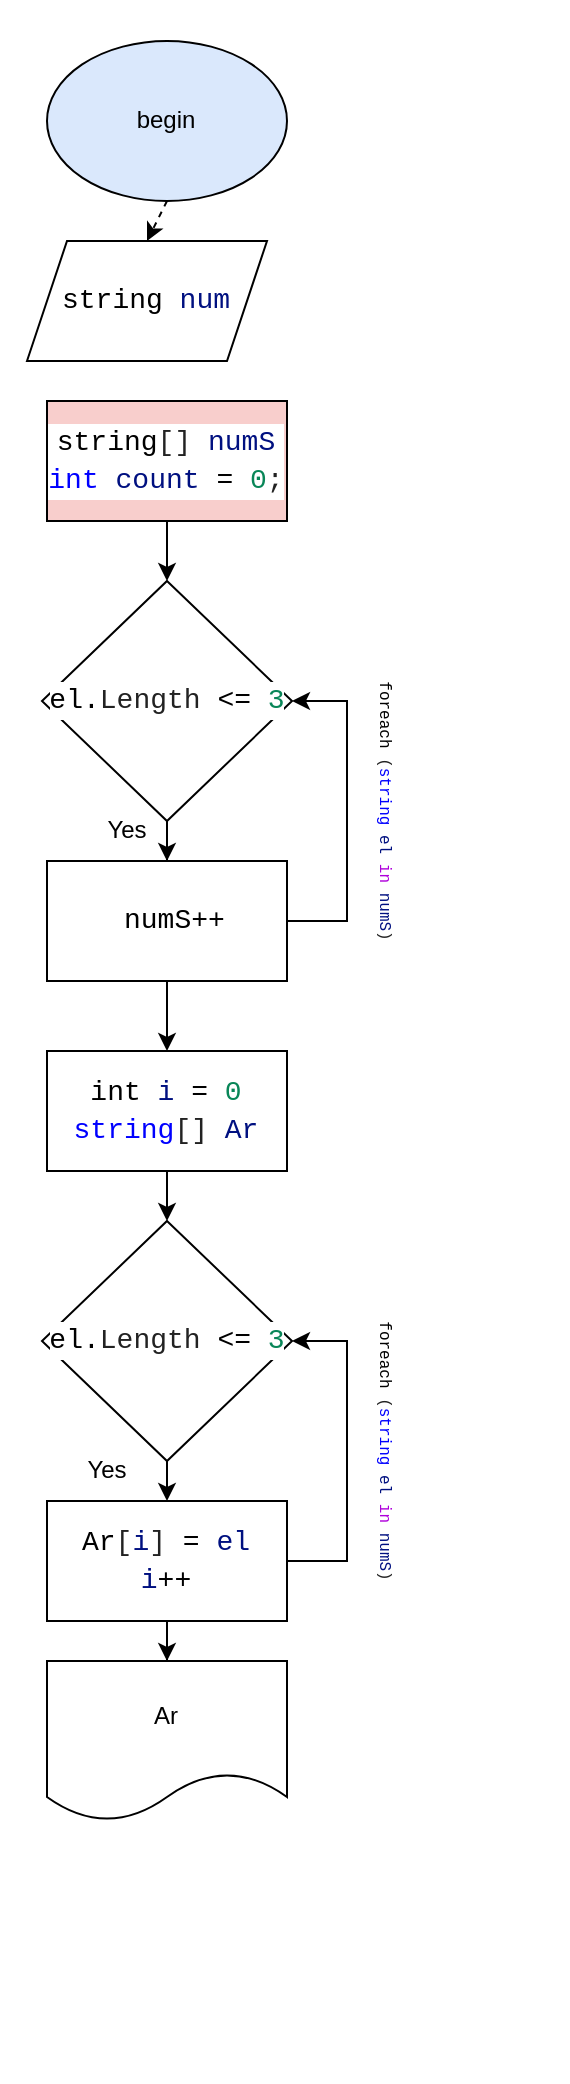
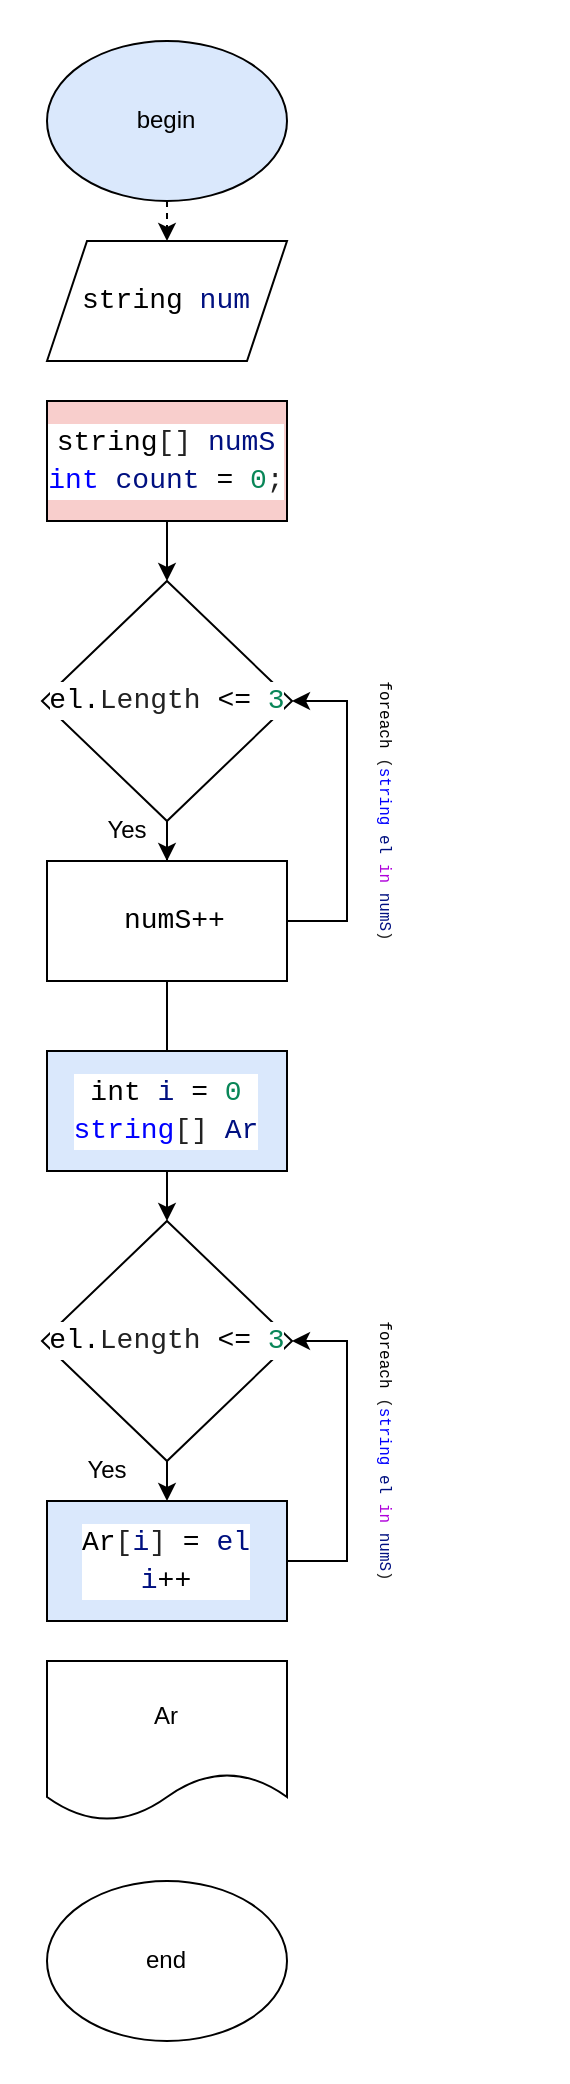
(147, 301) -> (167, 301)
(167, 1036) -> (167, 1041)
(167, 1111) -> (167, 1111)
(167, 1561) -> (167, 1561)
(167, 1648) -> none
none -> (167, 1961)
